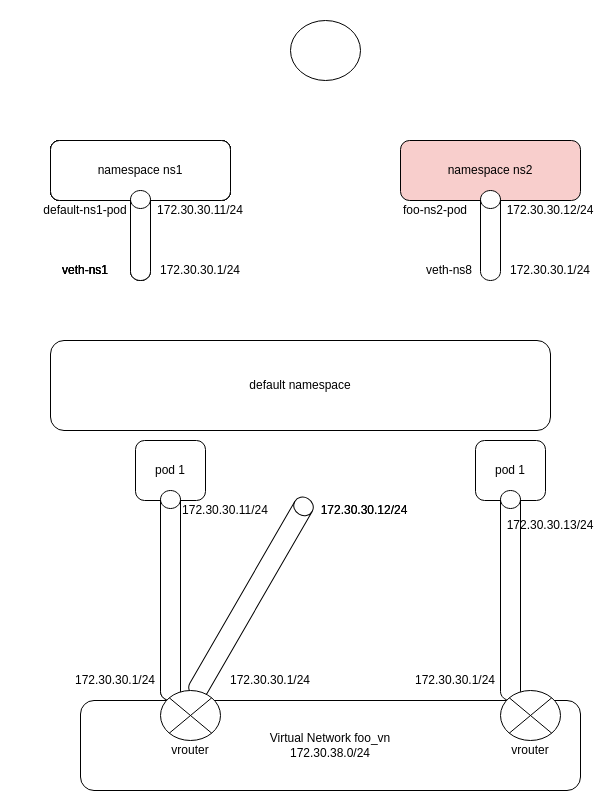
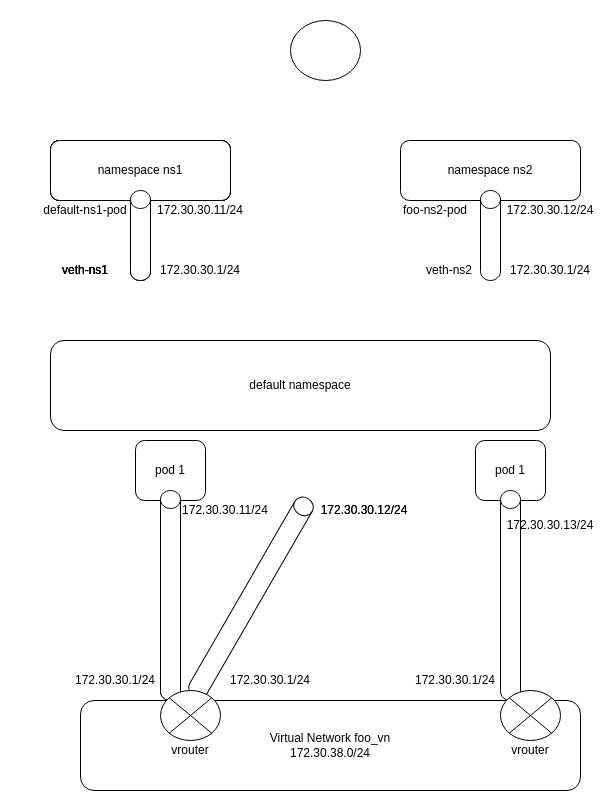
(491, 171) -> (491, 171)
(450, 271) -> (450, 271)
